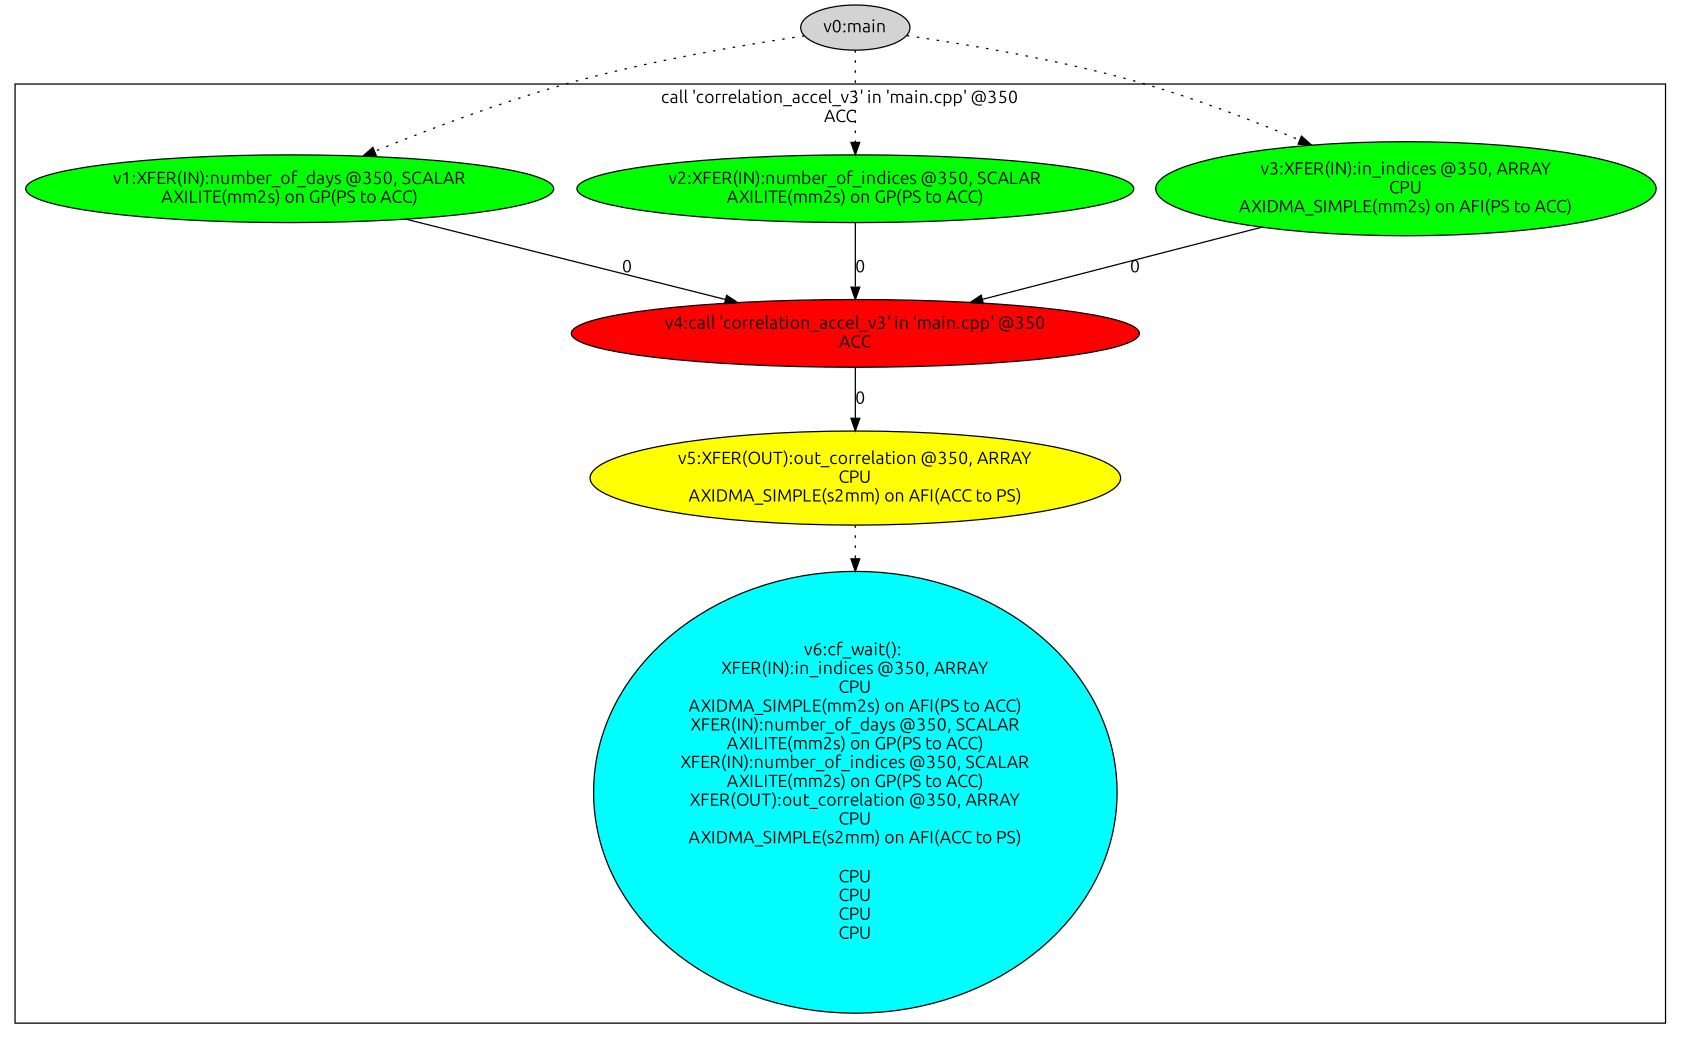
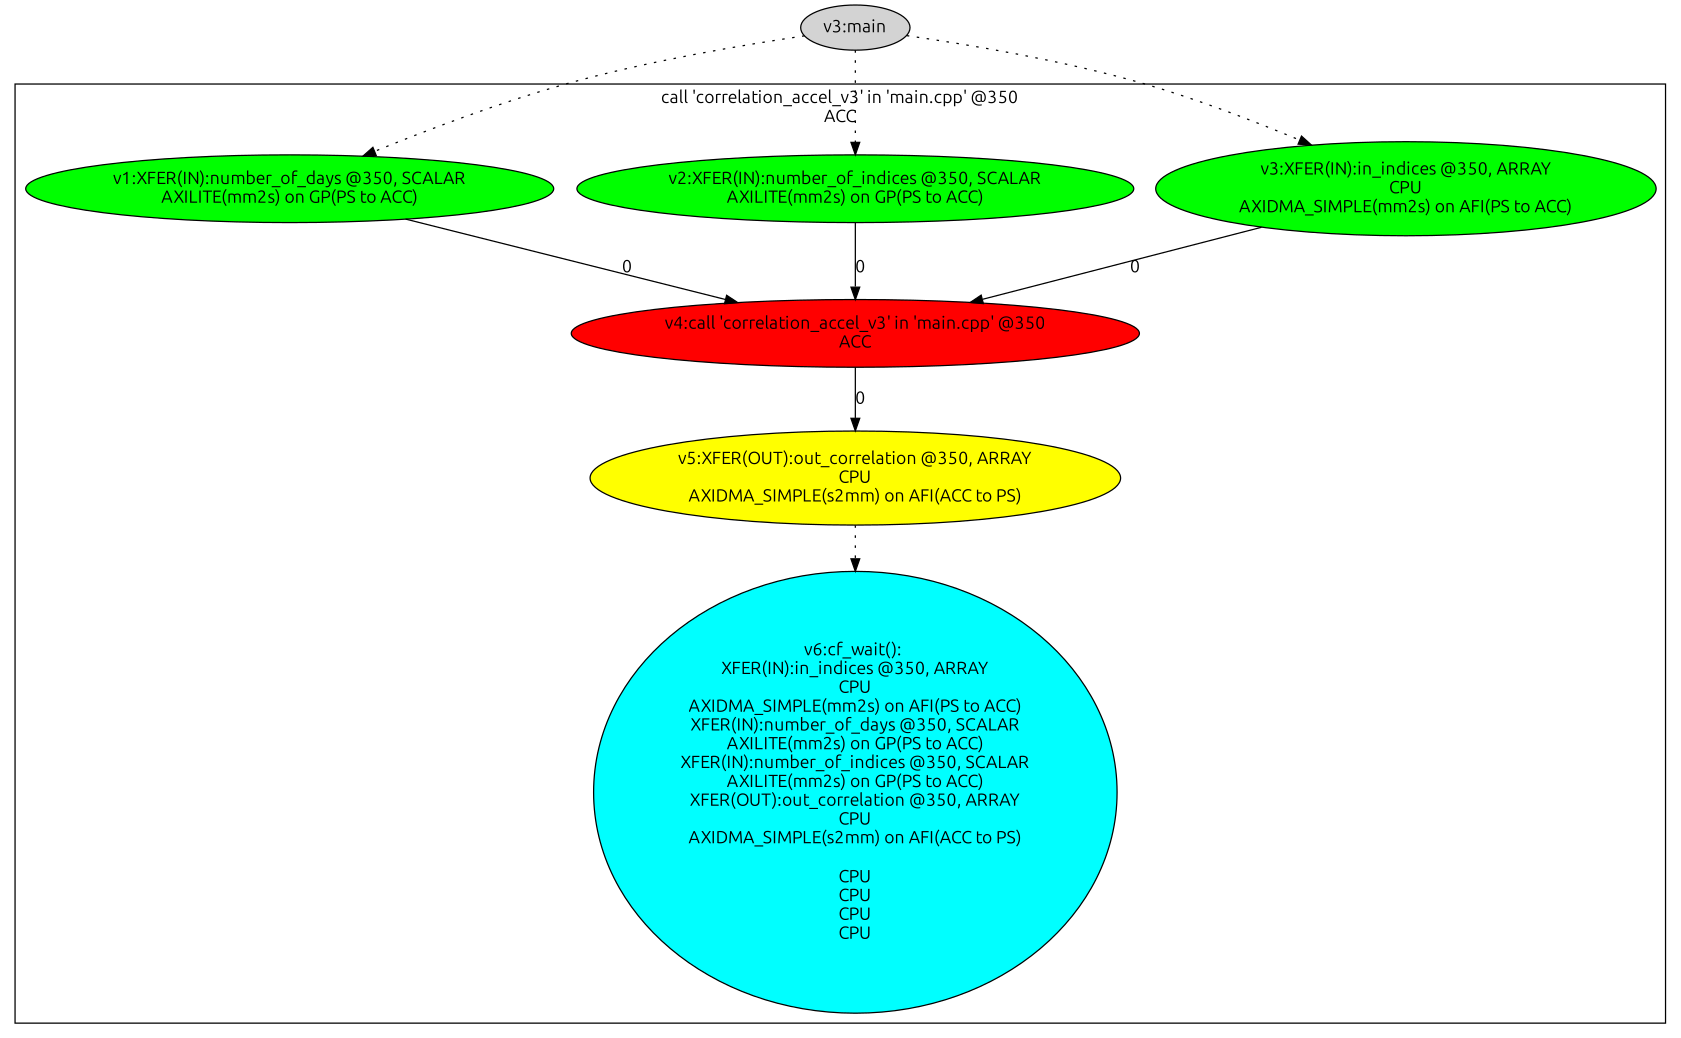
(855, 28) -> (855, 28)
